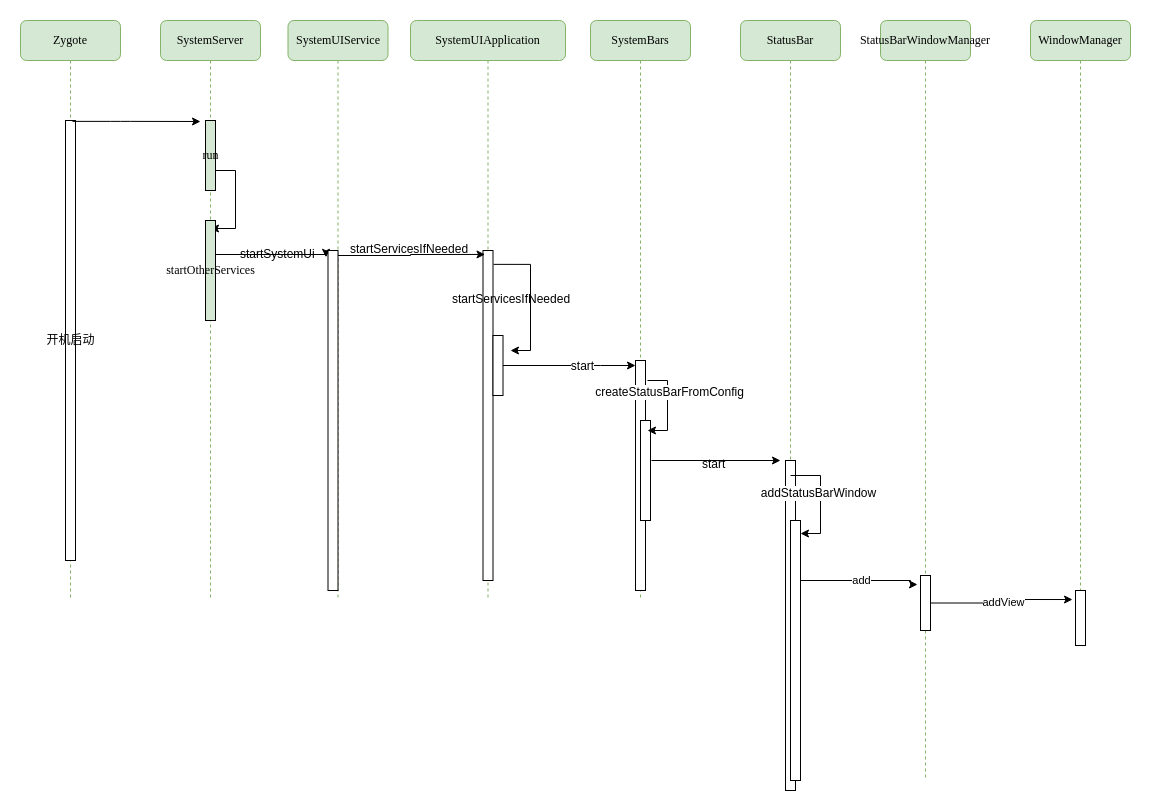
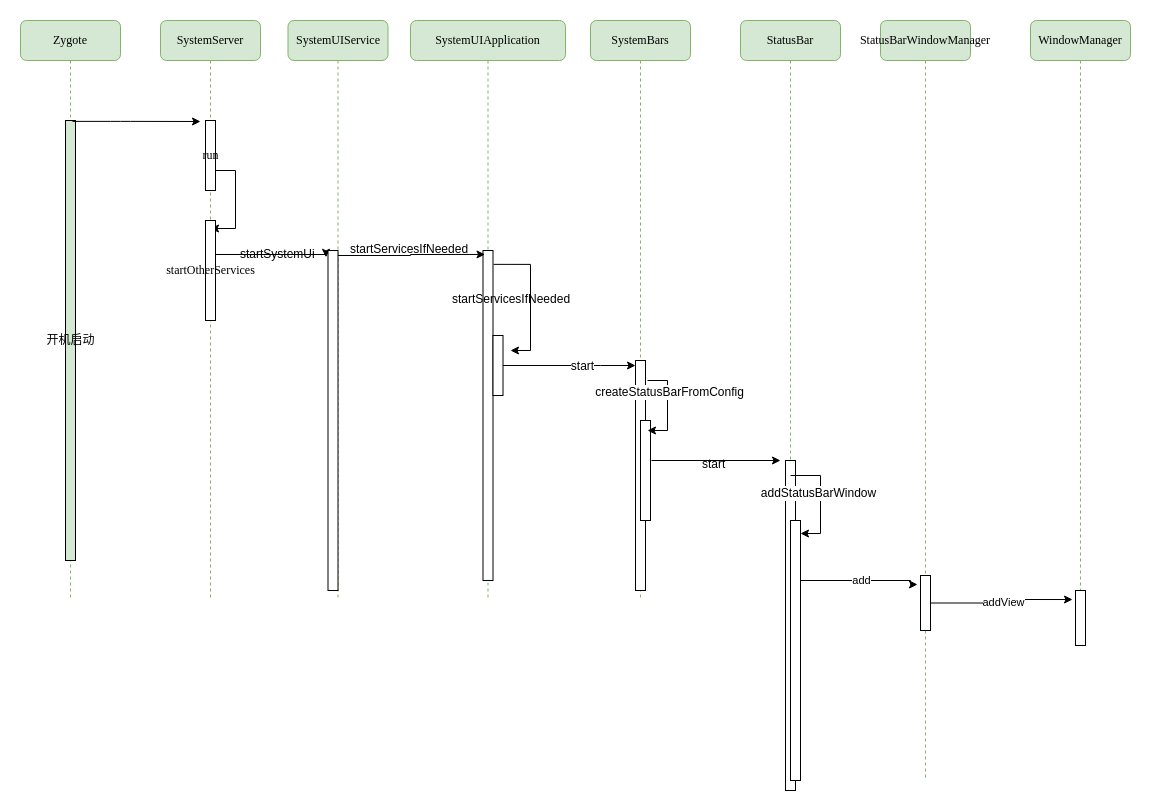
(211, 156) -> (211, 156)
(211, 271) -> (211, 271)
(71, 341) -> (71, 341)
